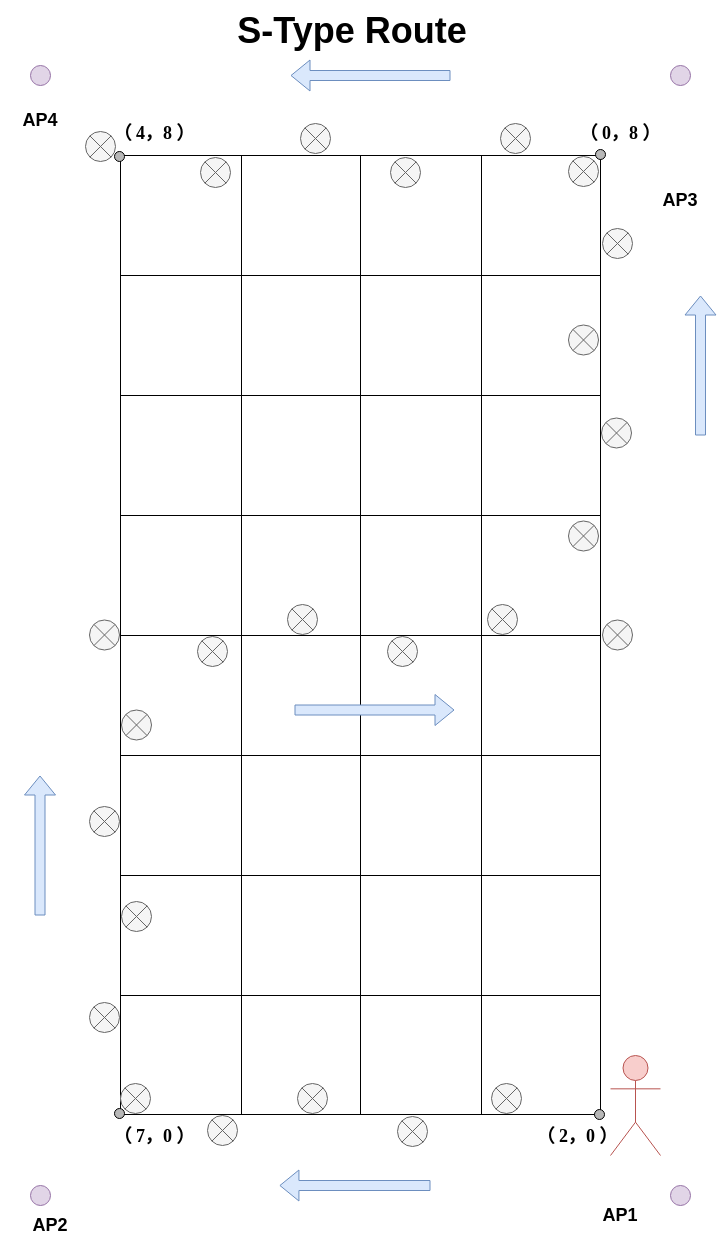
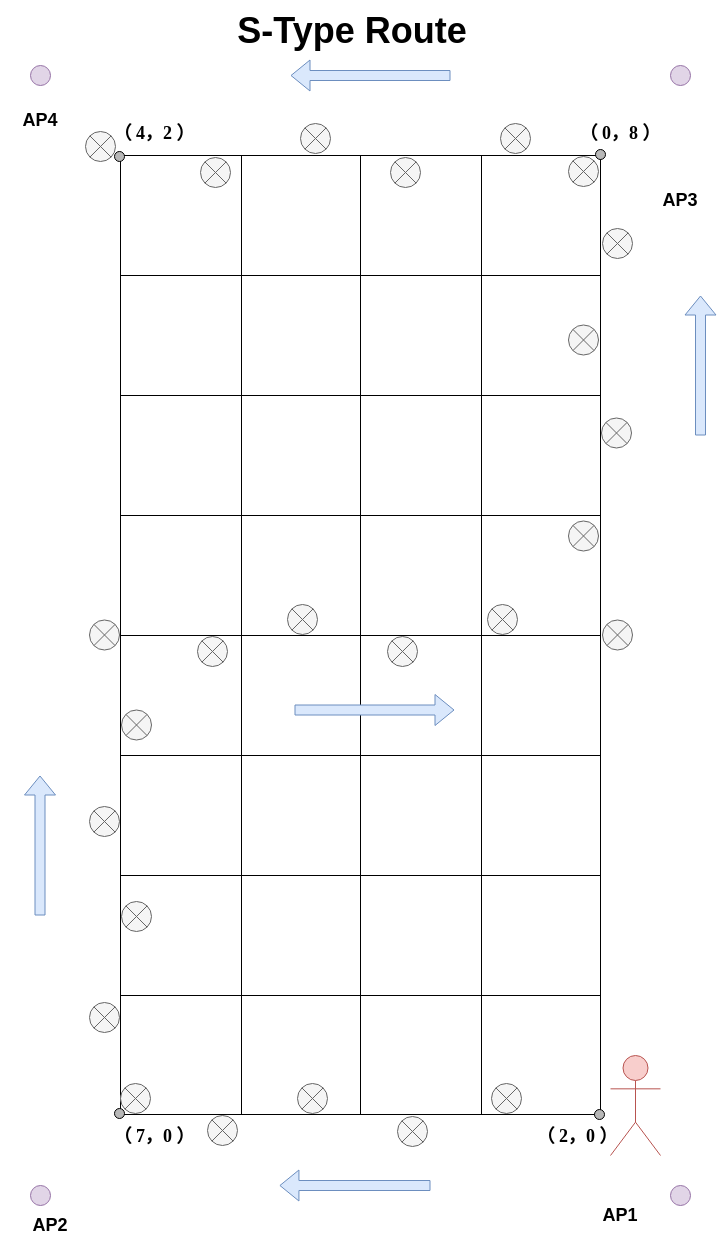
(155, 134) -> (155, 134)
